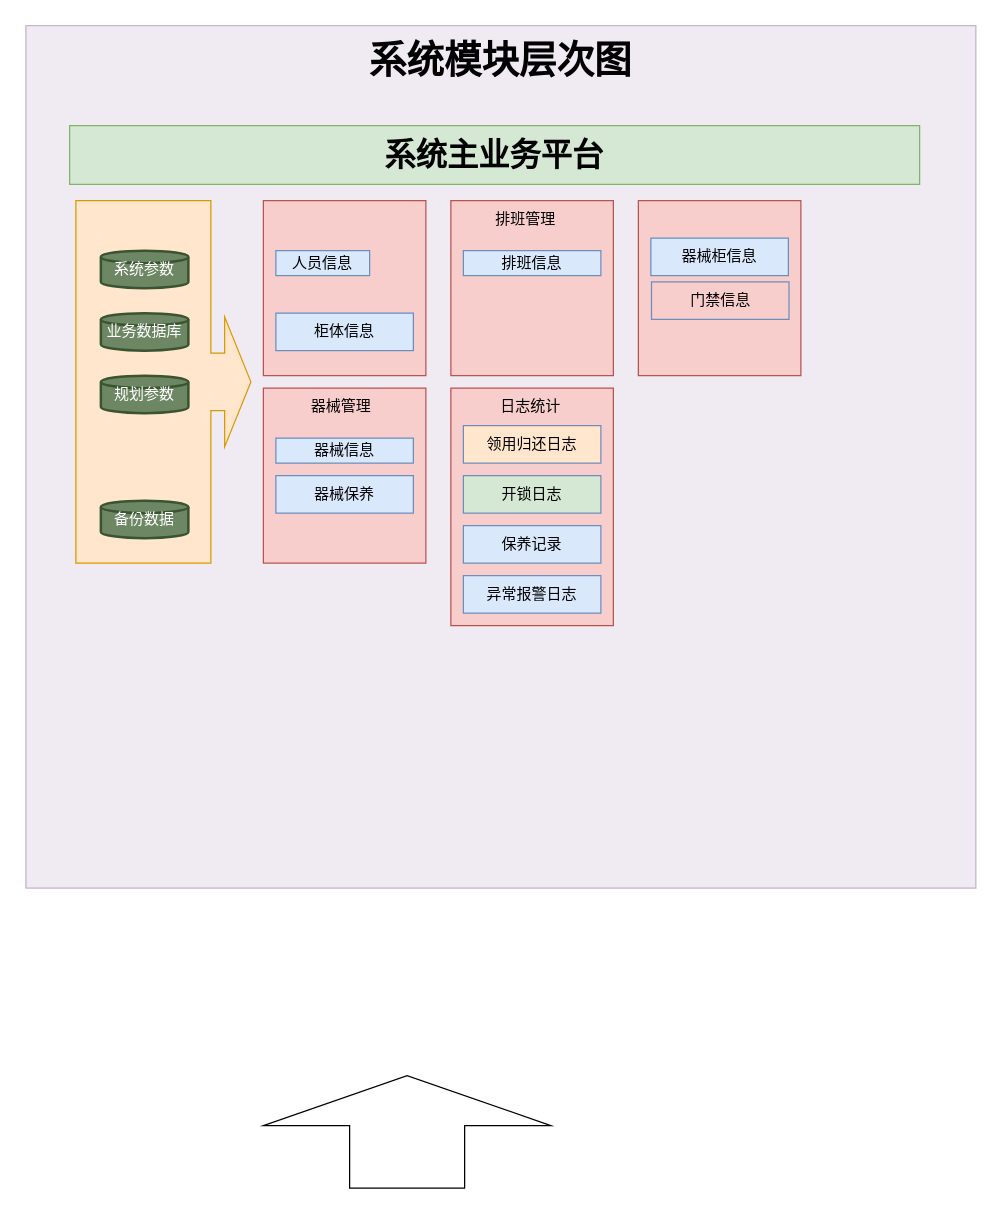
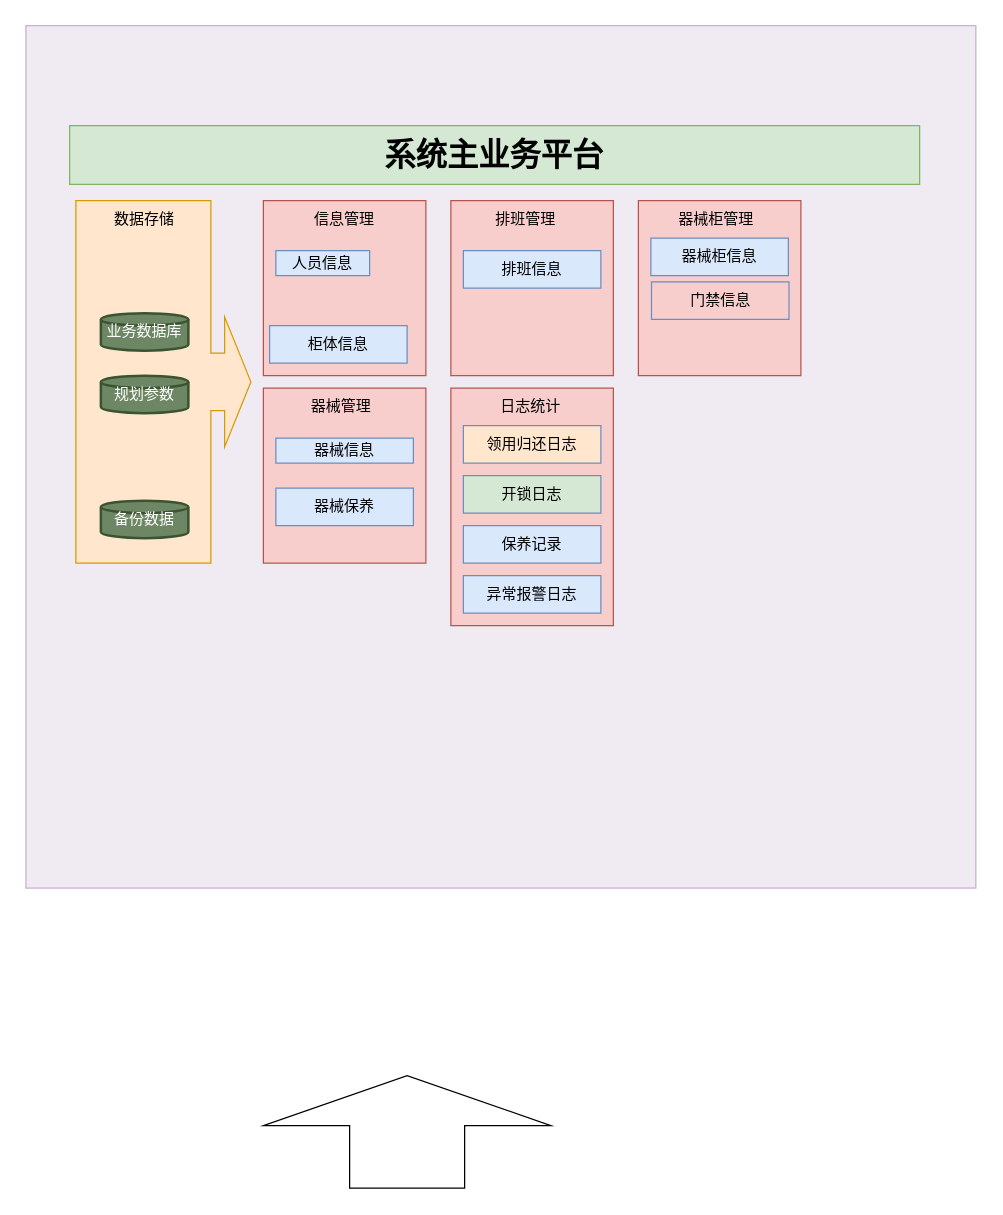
(501, 59) -> none
none -> (144, 219)
none -> (344, 219)
none -> (716, 219)
(532, 263) -> (532, 269)
(144, 269) -> none
(344, 332) -> (338, 344)
(344, 494) -> (344, 507)
